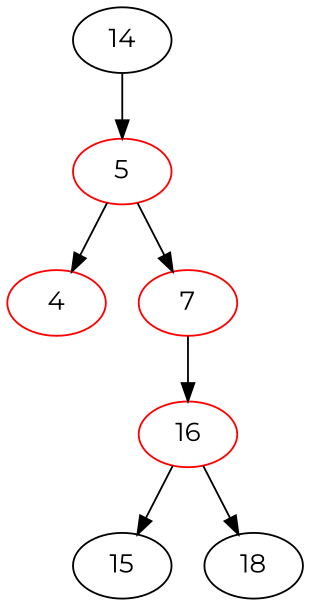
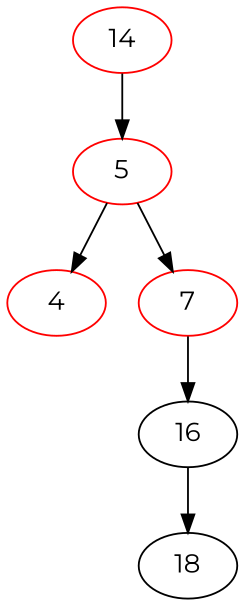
(122, 40) -> (122, 40)
(188, 434) -> (188, 434)
(122, 566) -> none
